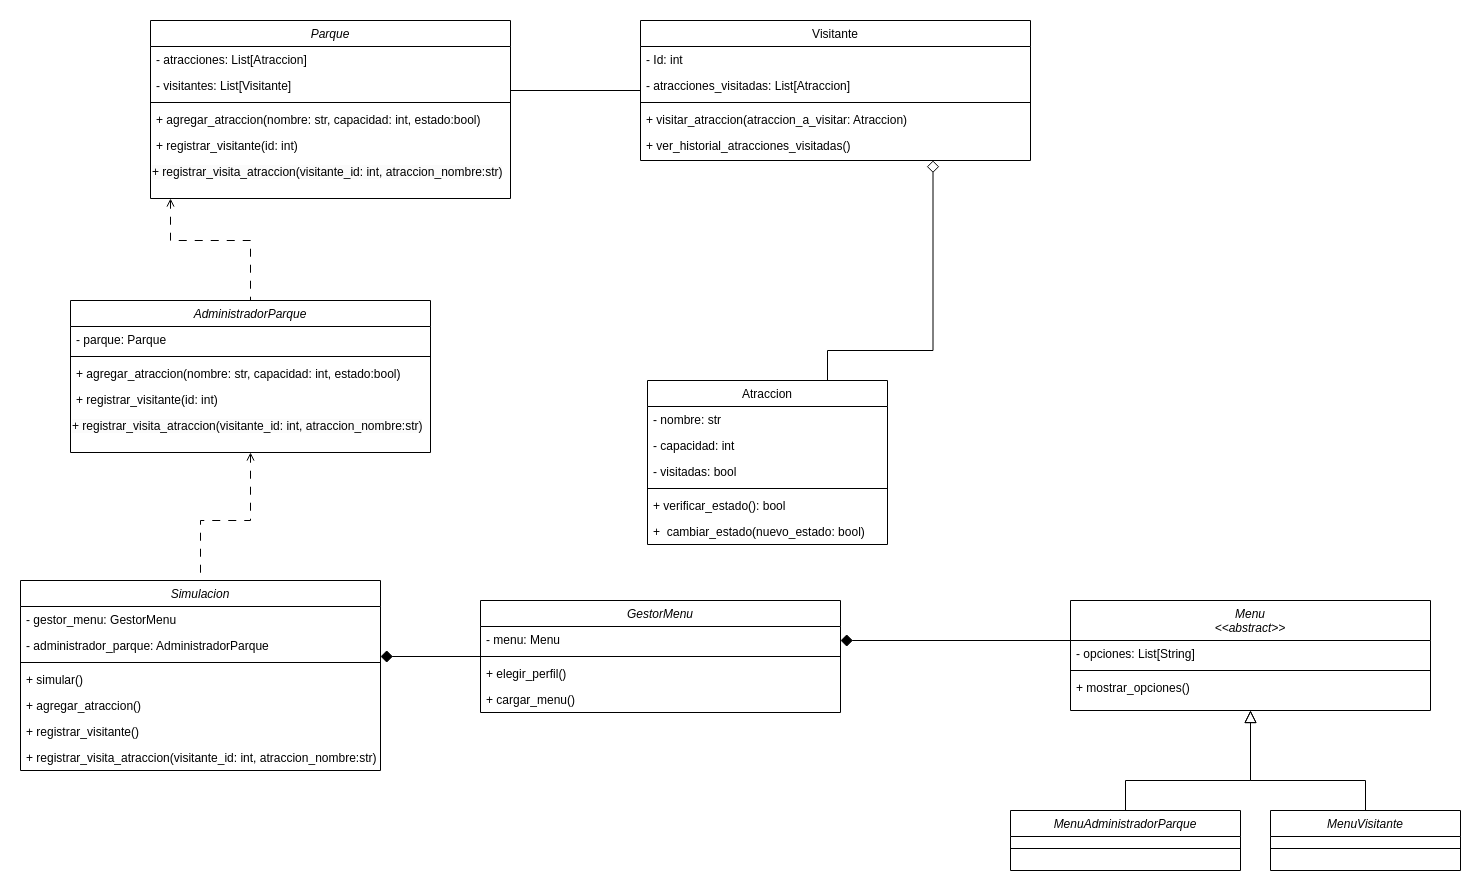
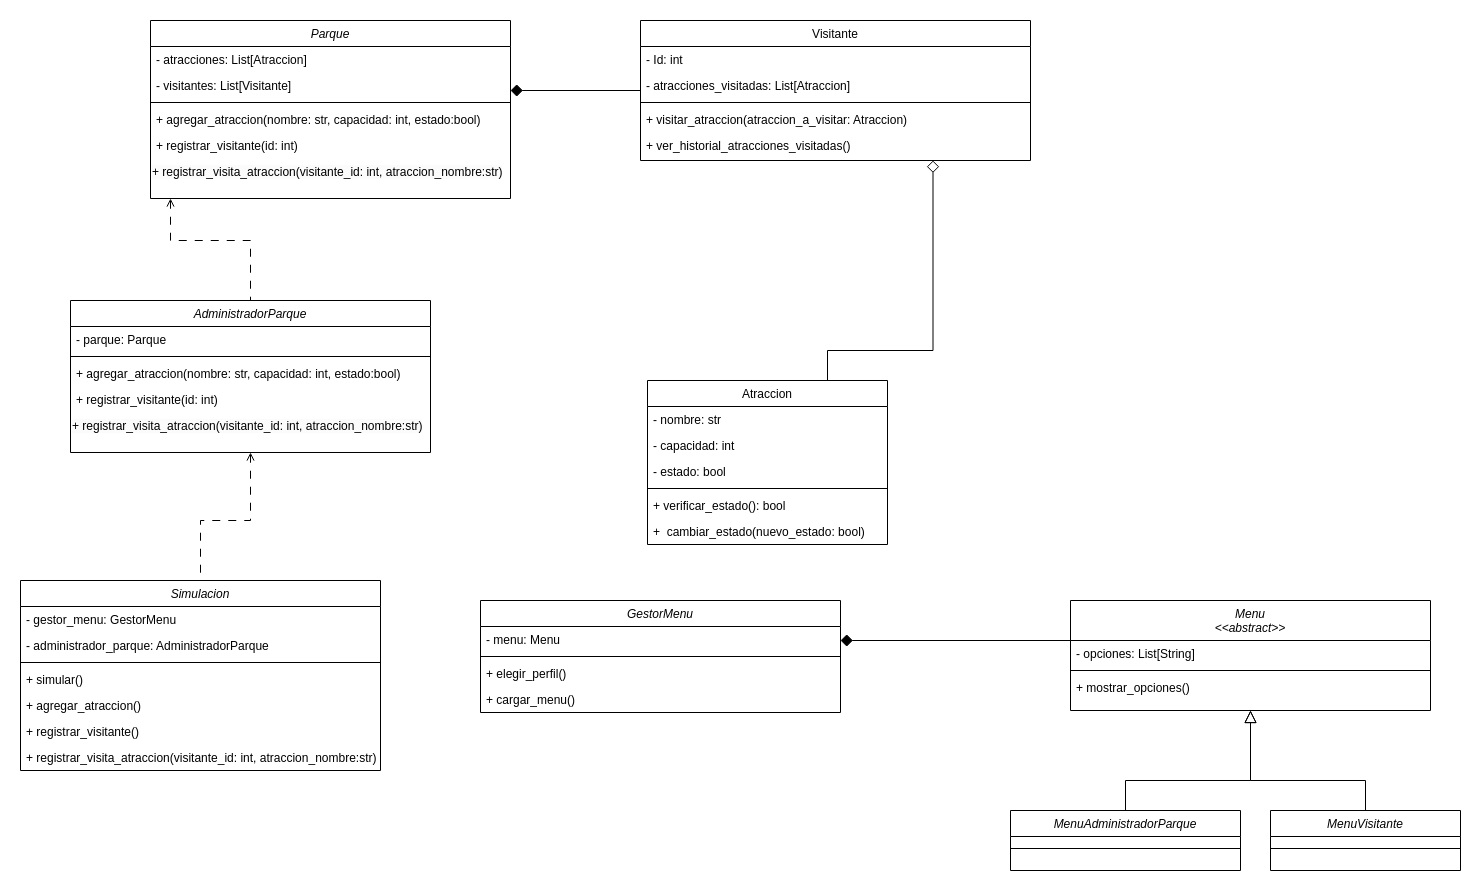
(518, 91) -> (523, 91)
(701, 472) -> (694, 472)
(435, 657) -> none
